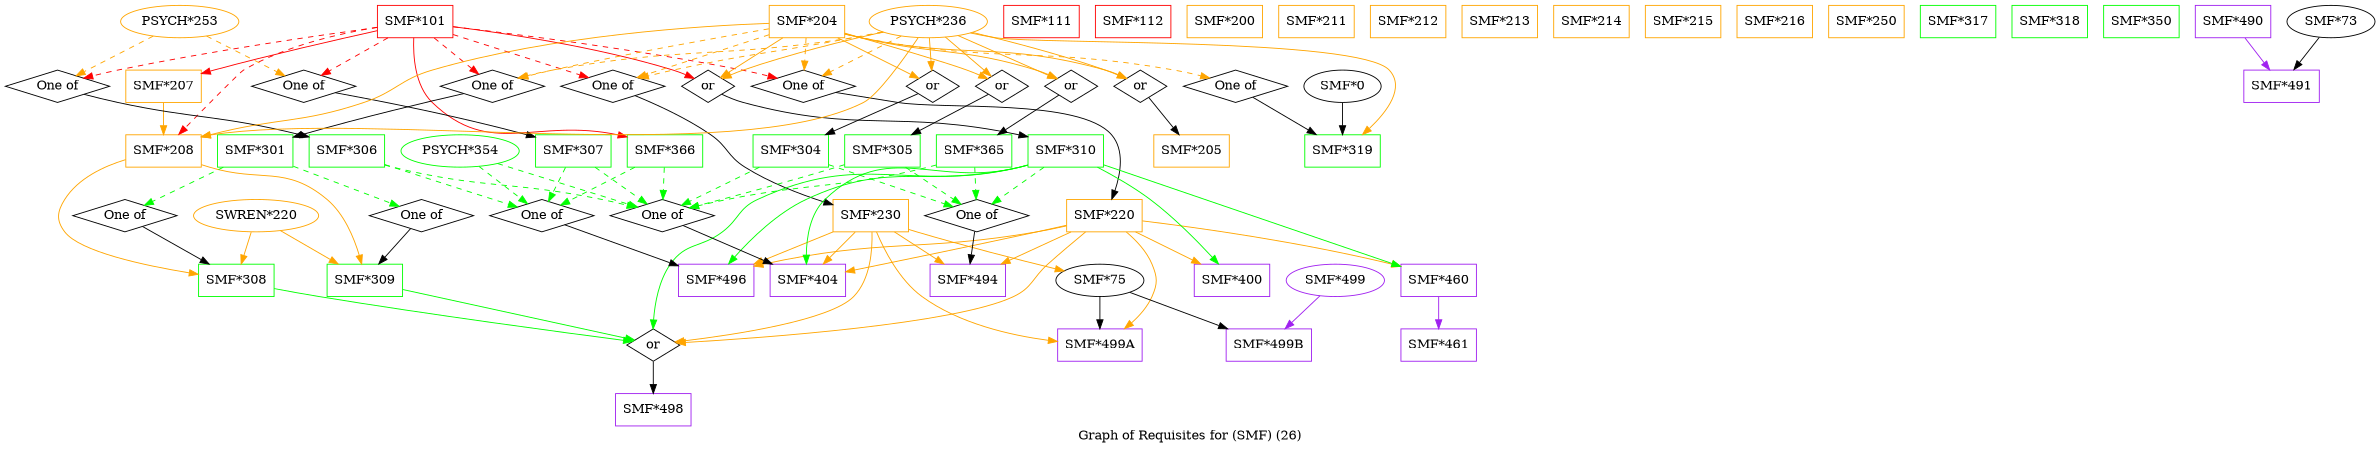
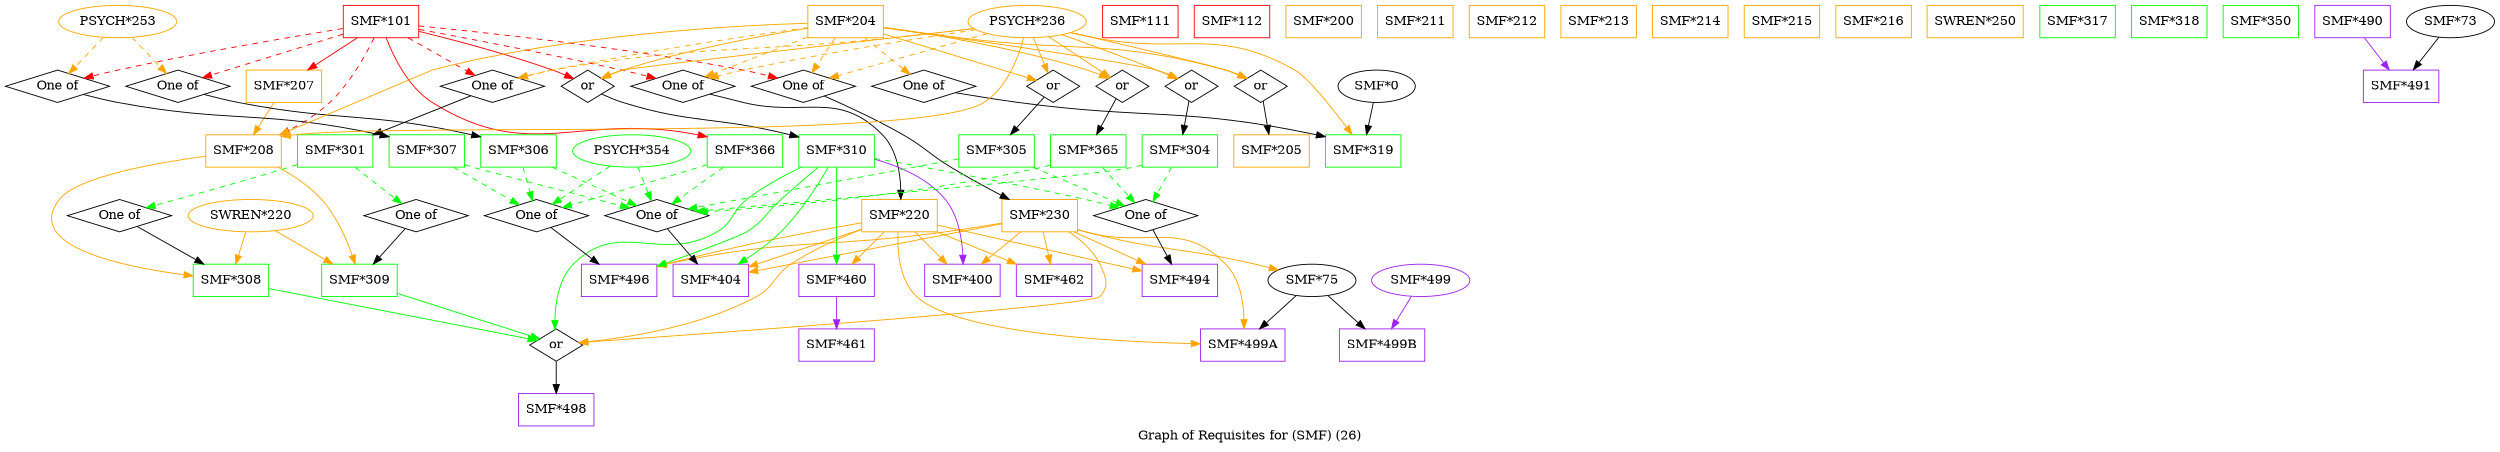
(1866, 22) -> (1975, 22)
(1159, 207) -> (942, 196)
none -> (1004, 246)
none -> (1054, 280)
